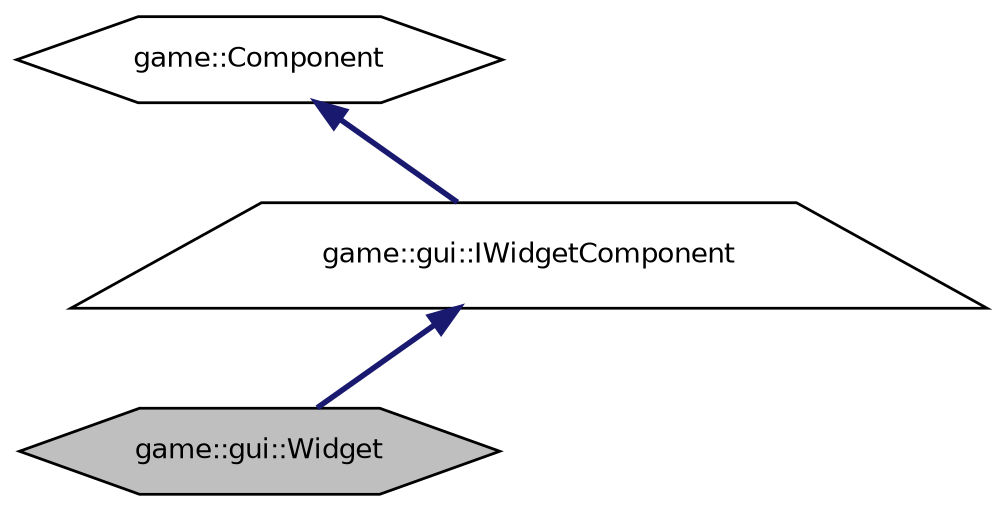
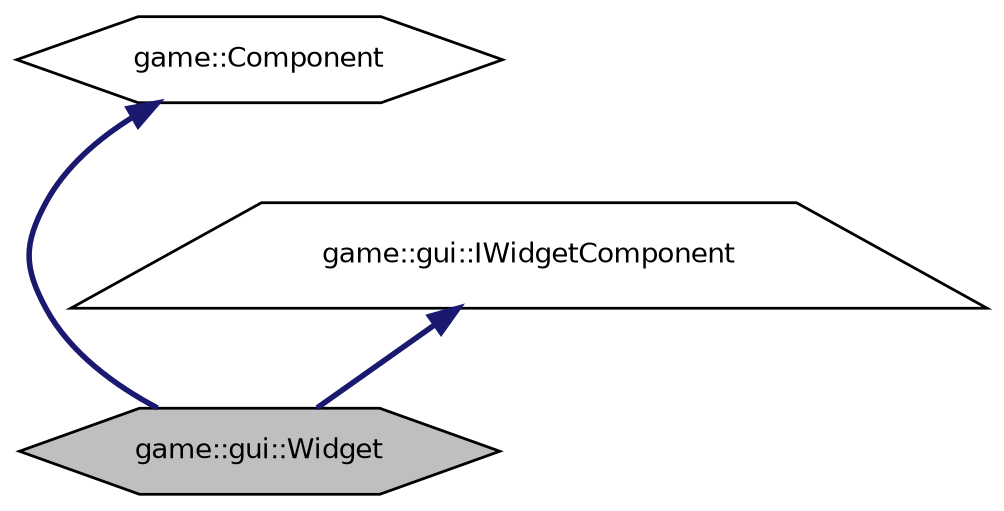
(399, 161) -> (31, 270)
